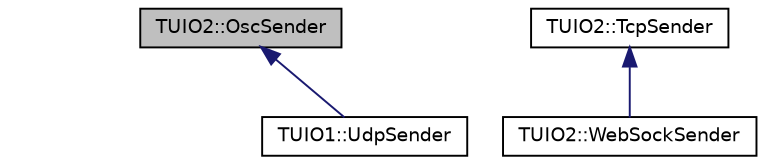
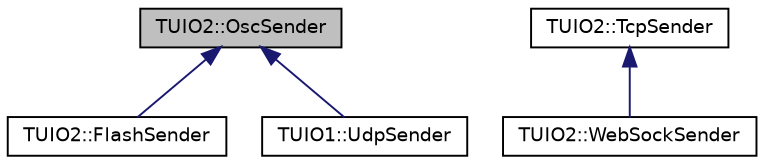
none -> (117, 136)
